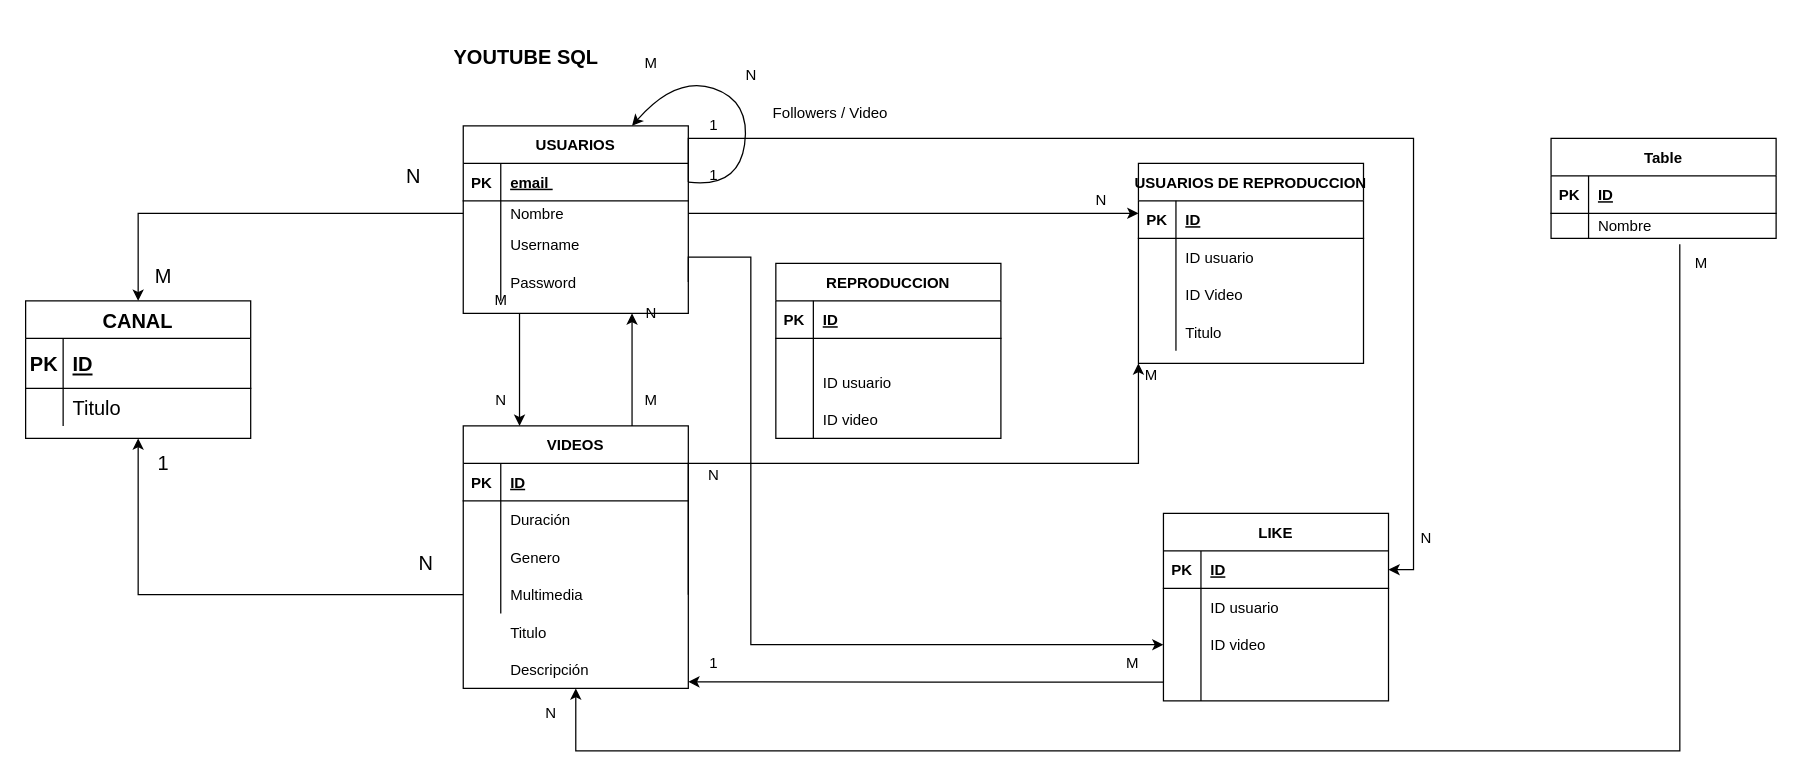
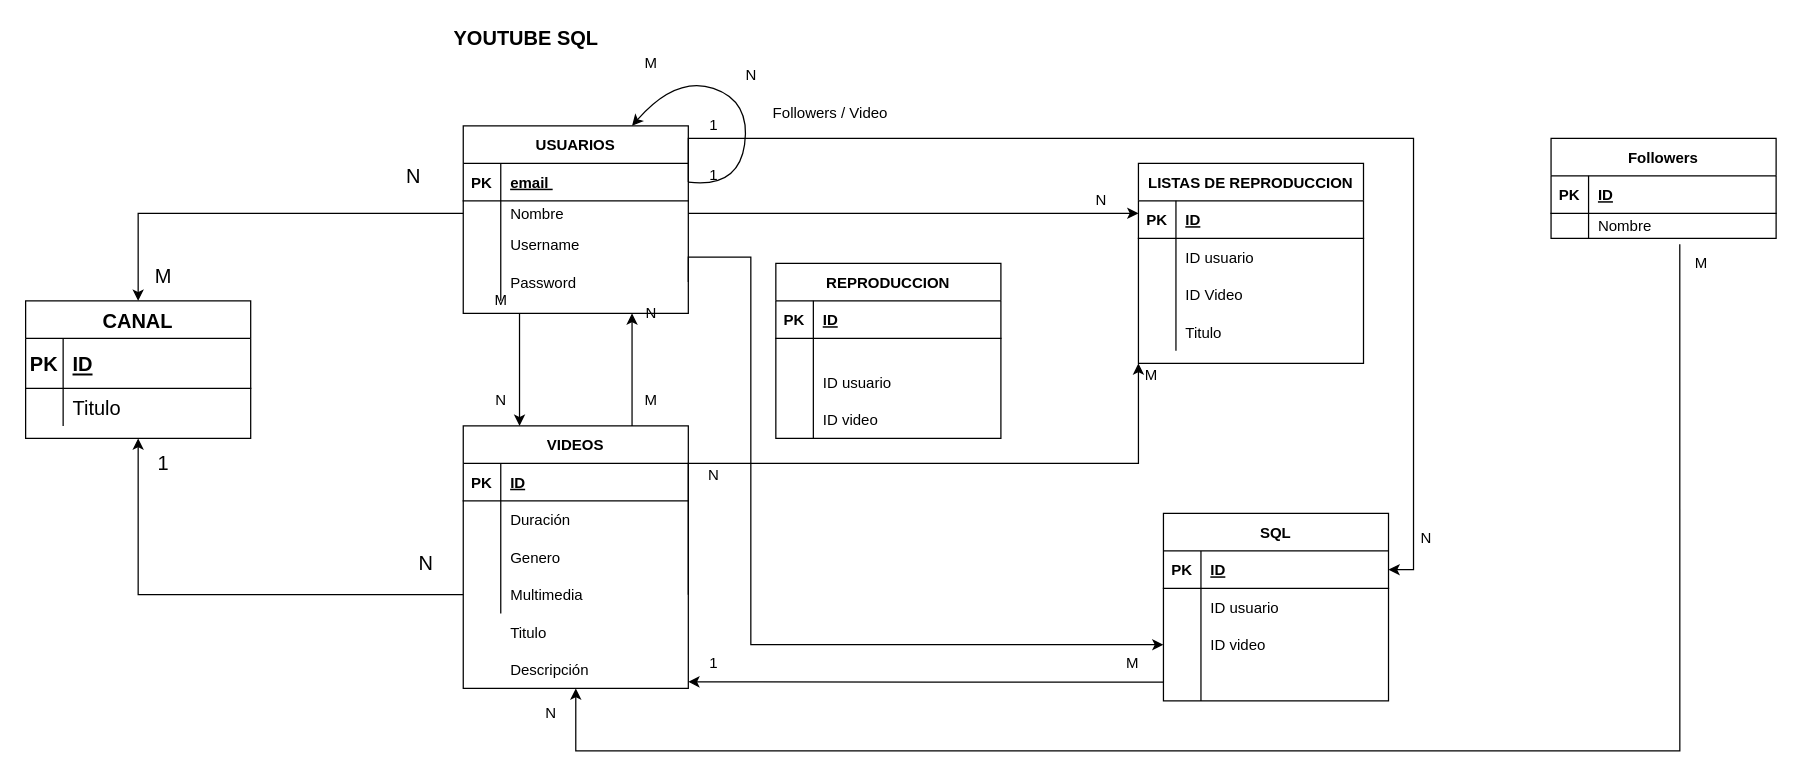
(526, 57) -> (526, 38)
(1663, 158) -> (1663, 158)
(1250, 183) -> (1250, 183)
(1275, 533) -> (1275, 533)
